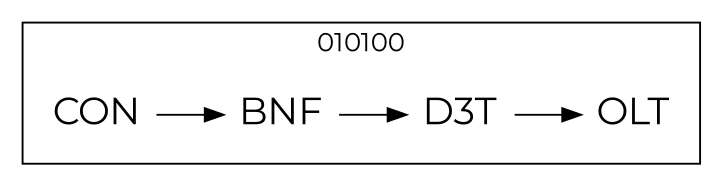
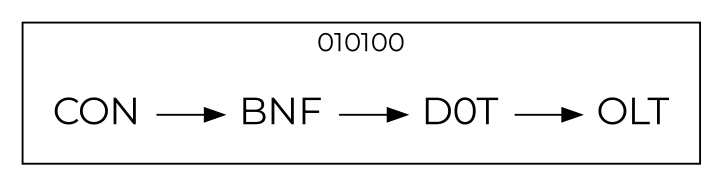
(460, 115) -> (460, 115)
